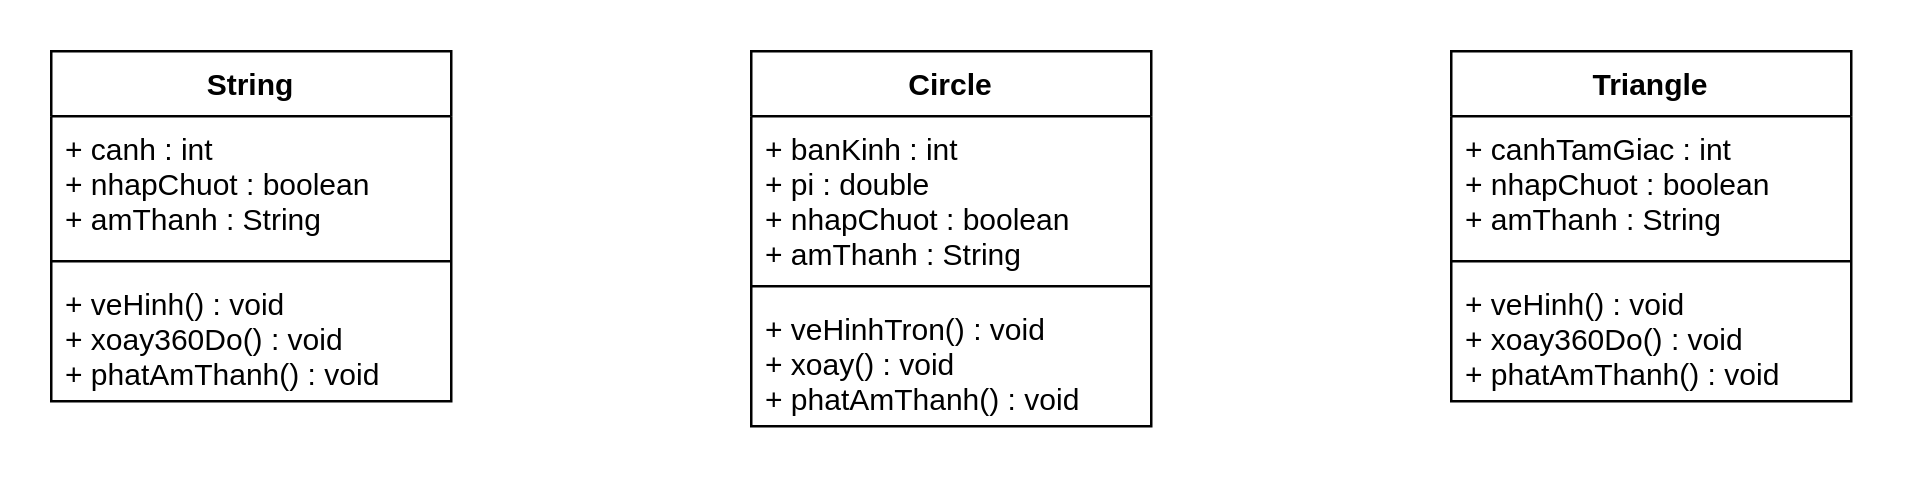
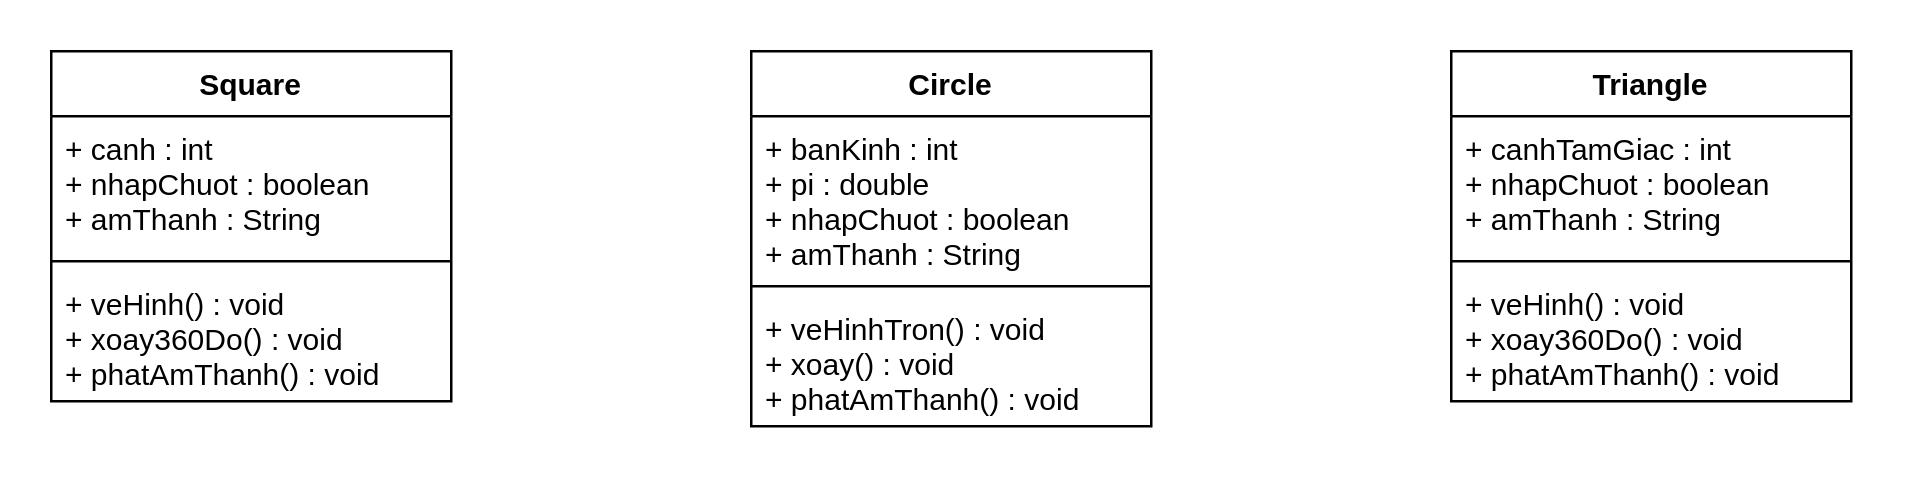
(250, 85) -> (250, 85)
